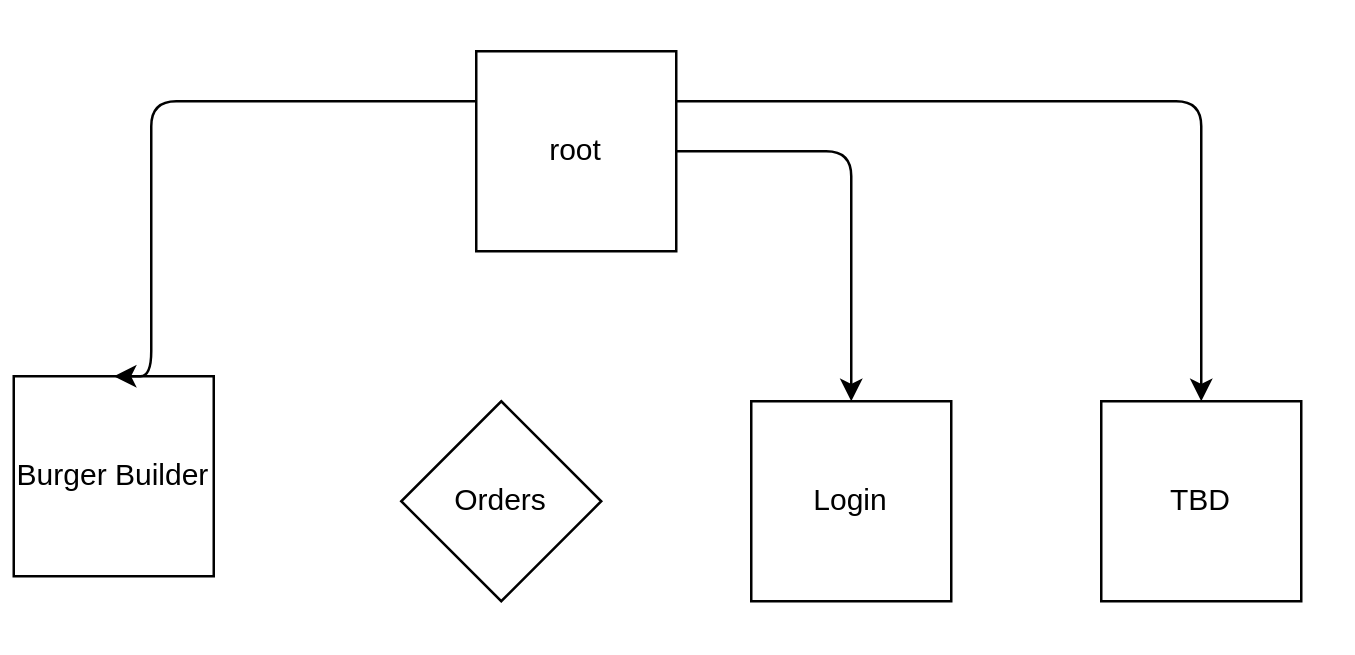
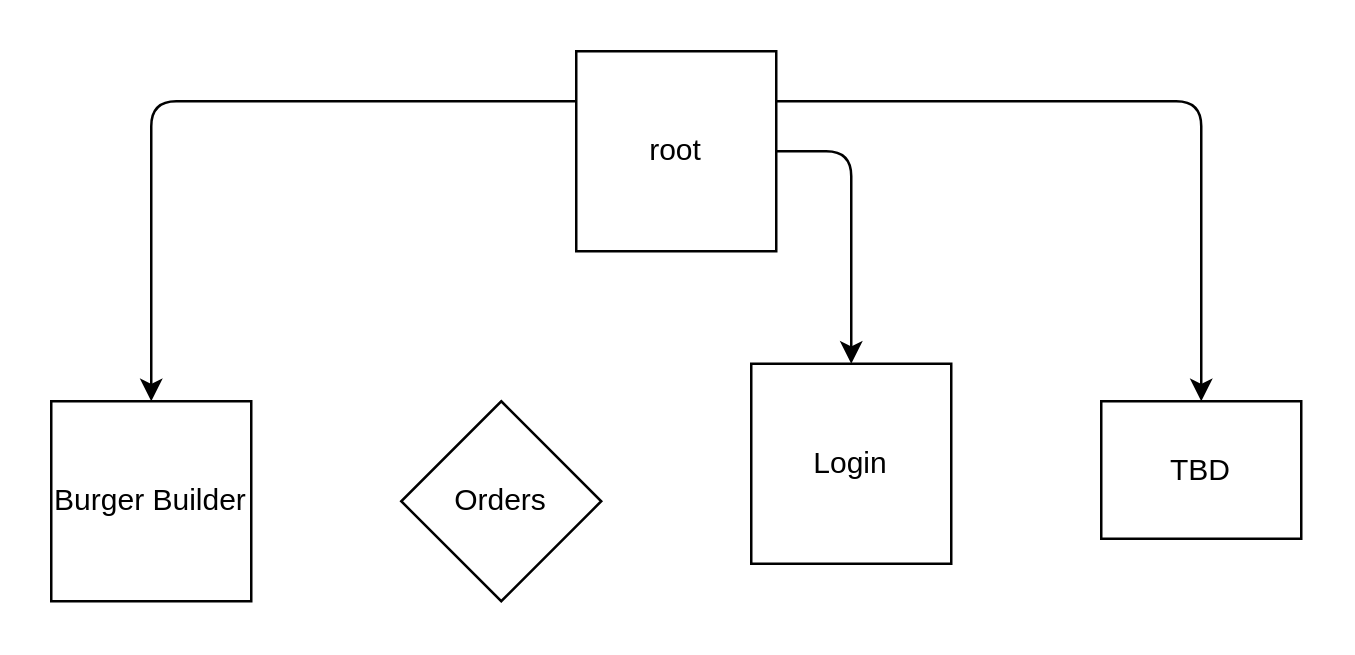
(576, 151) -> (676, 151)
(114, 476) -> (151, 501)
(851, 501) -> (851, 464)
(1201, 501) -> (1201, 470)
